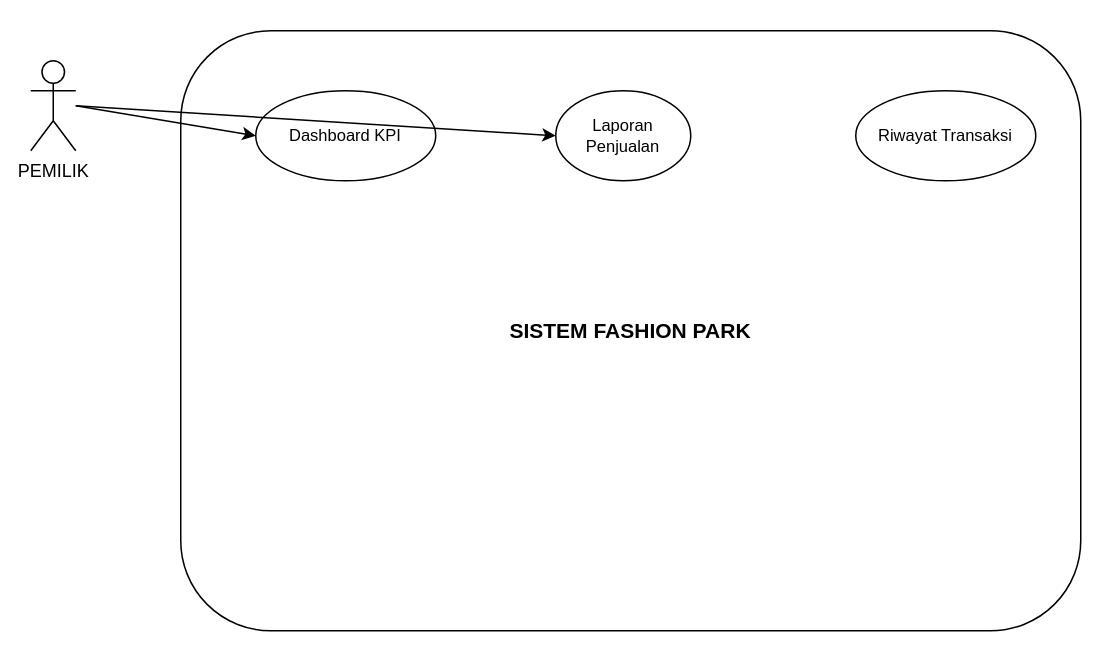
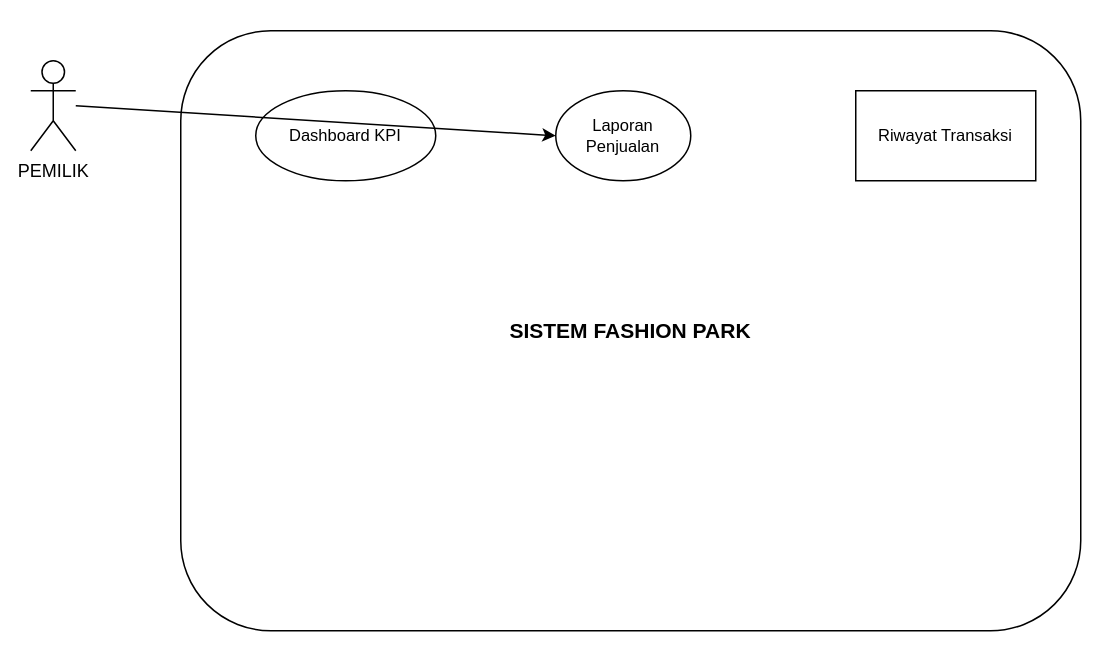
(166, 121) -> none
(946, 136) -> (946, 136)
